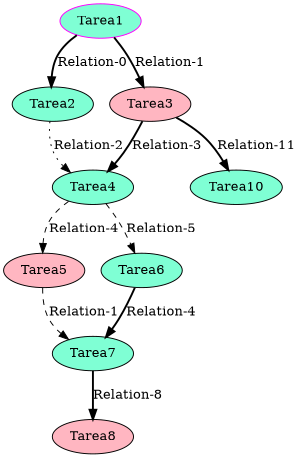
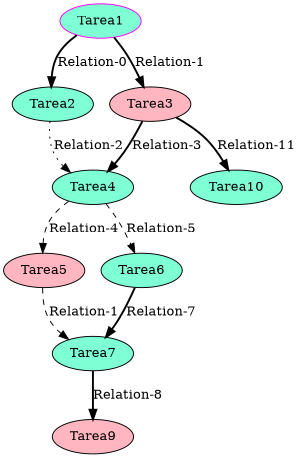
(161, 312) -> (161, 312)
(93, 437) -> (93, 437)
